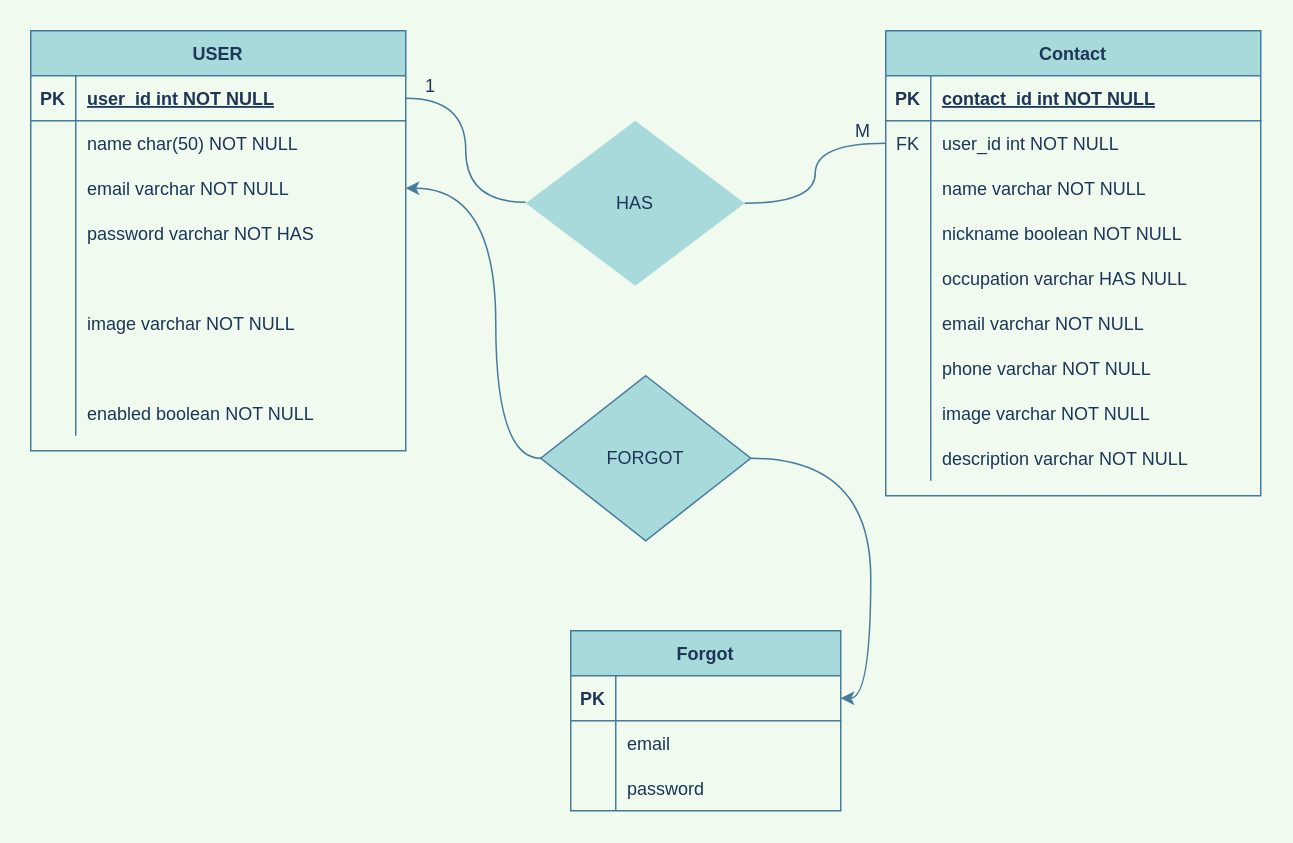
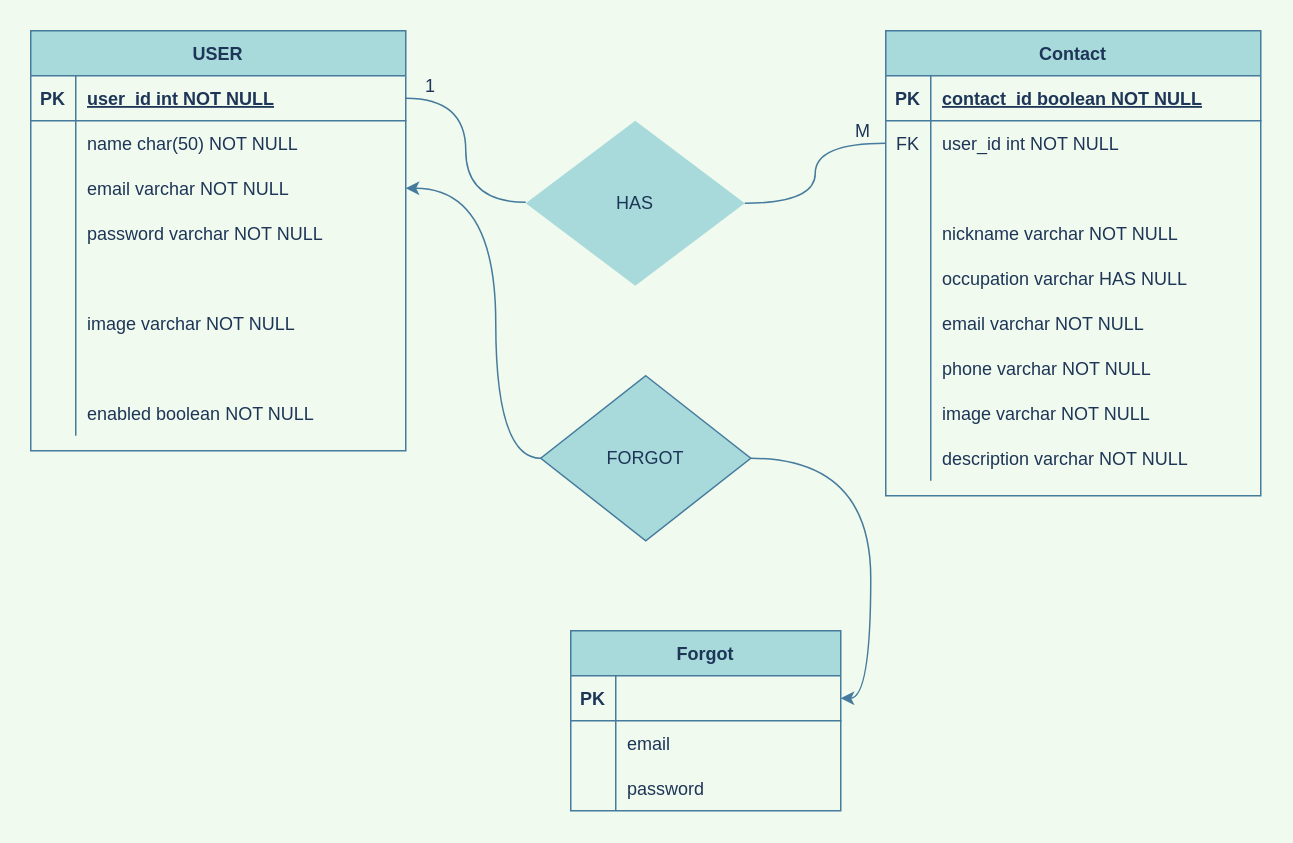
(1046, 99) -> (1066, 99)
(1096, 188) -> none
(201, 234) -> (206, 234)
(1056, 234) -> (1059, 234)
